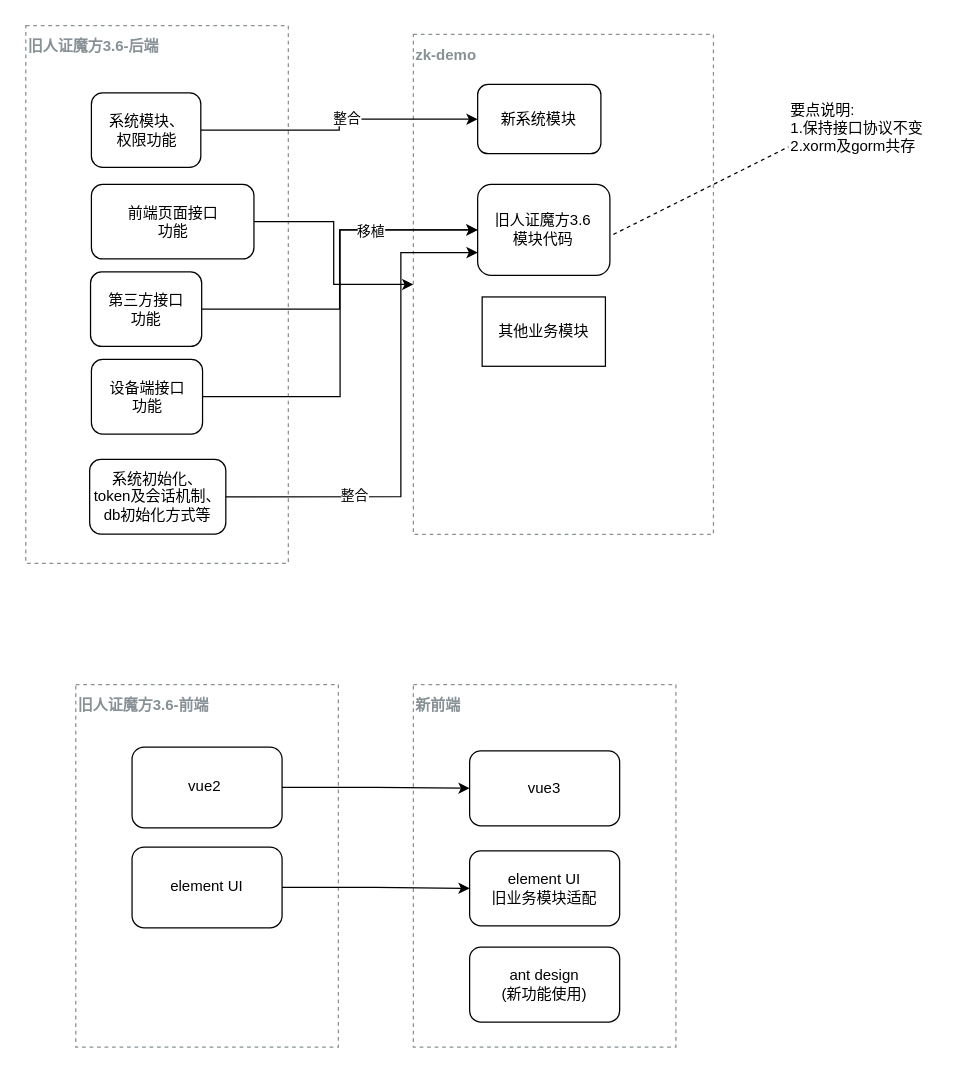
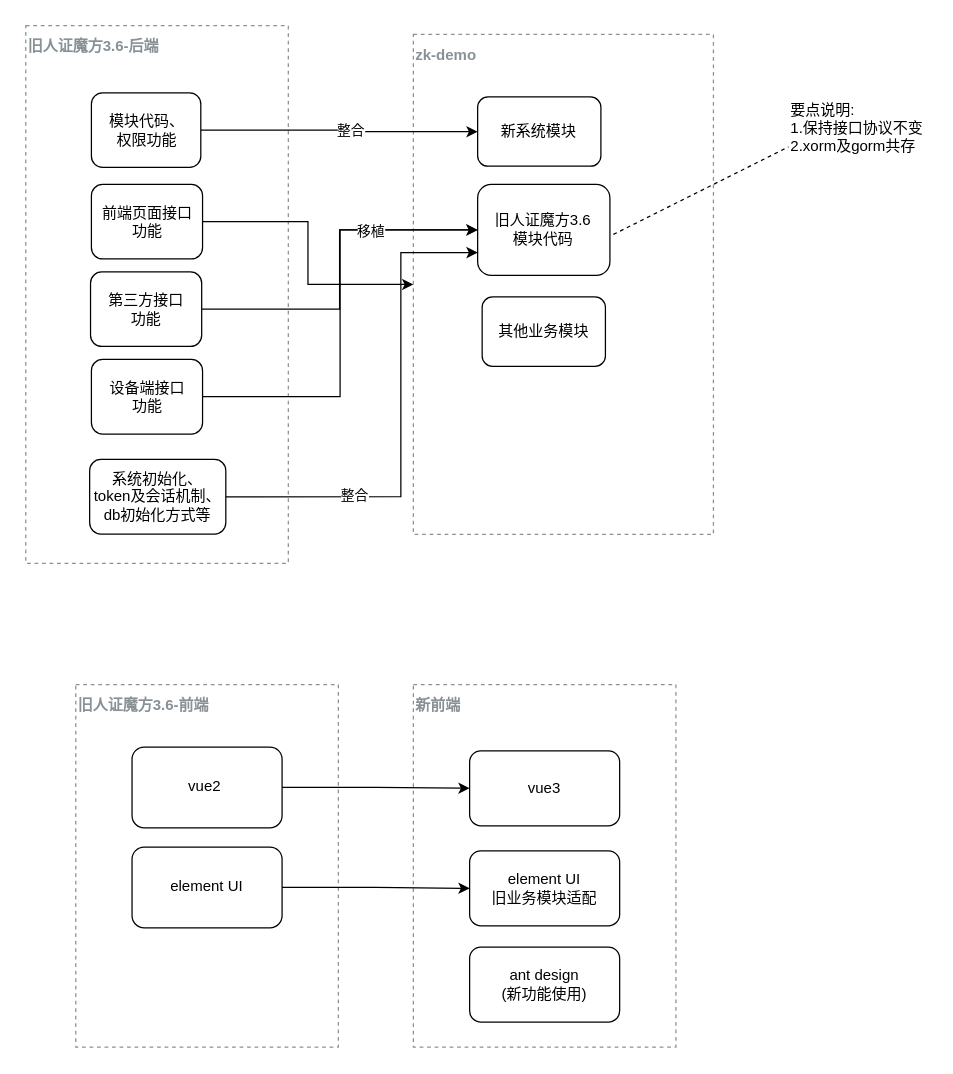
(539, 119) -> (539, 132)
(147, 131) -> (147, 131)
(173, 222) -> (147, 222)
(544, 332) -> (544, 332)
